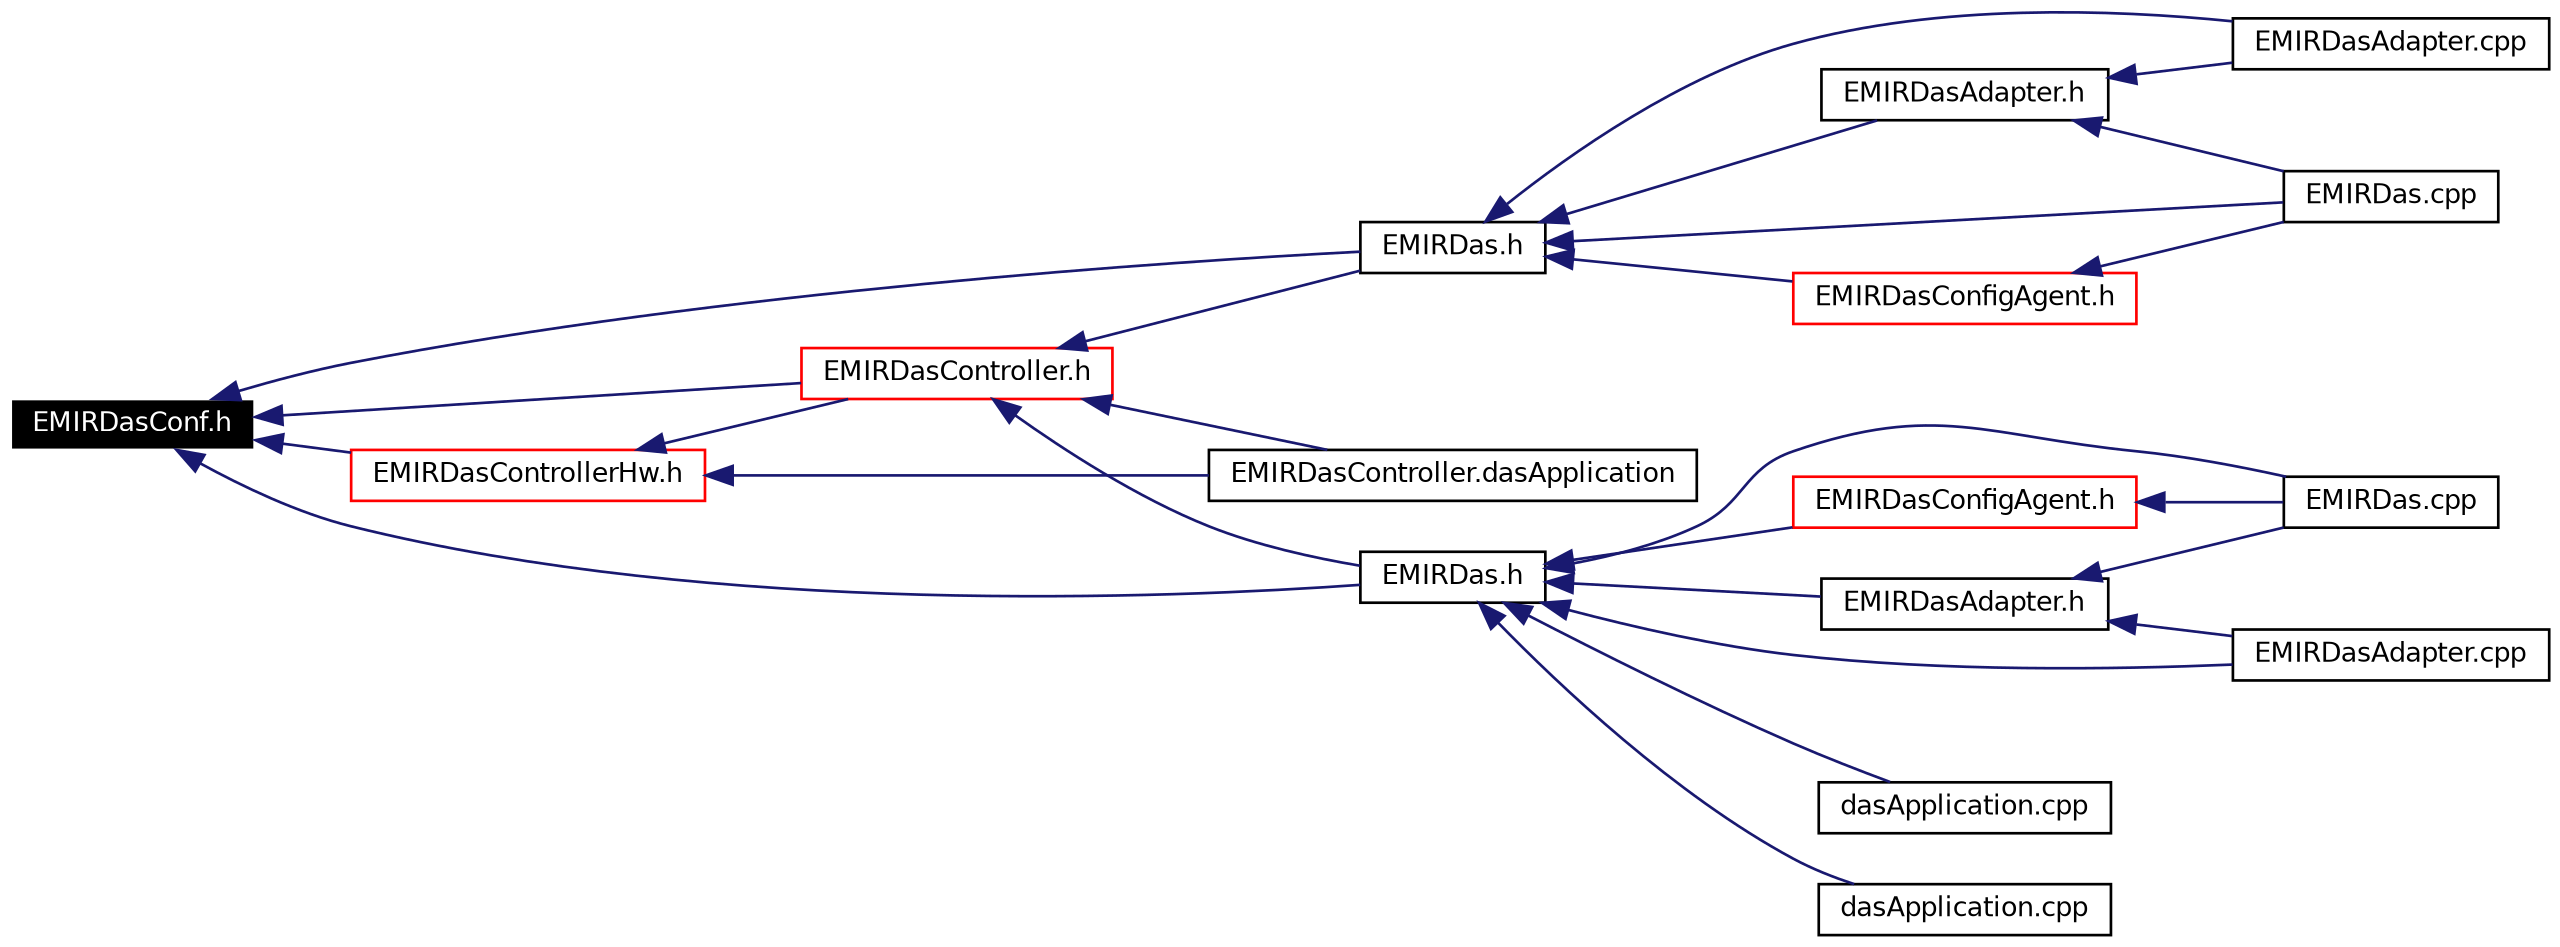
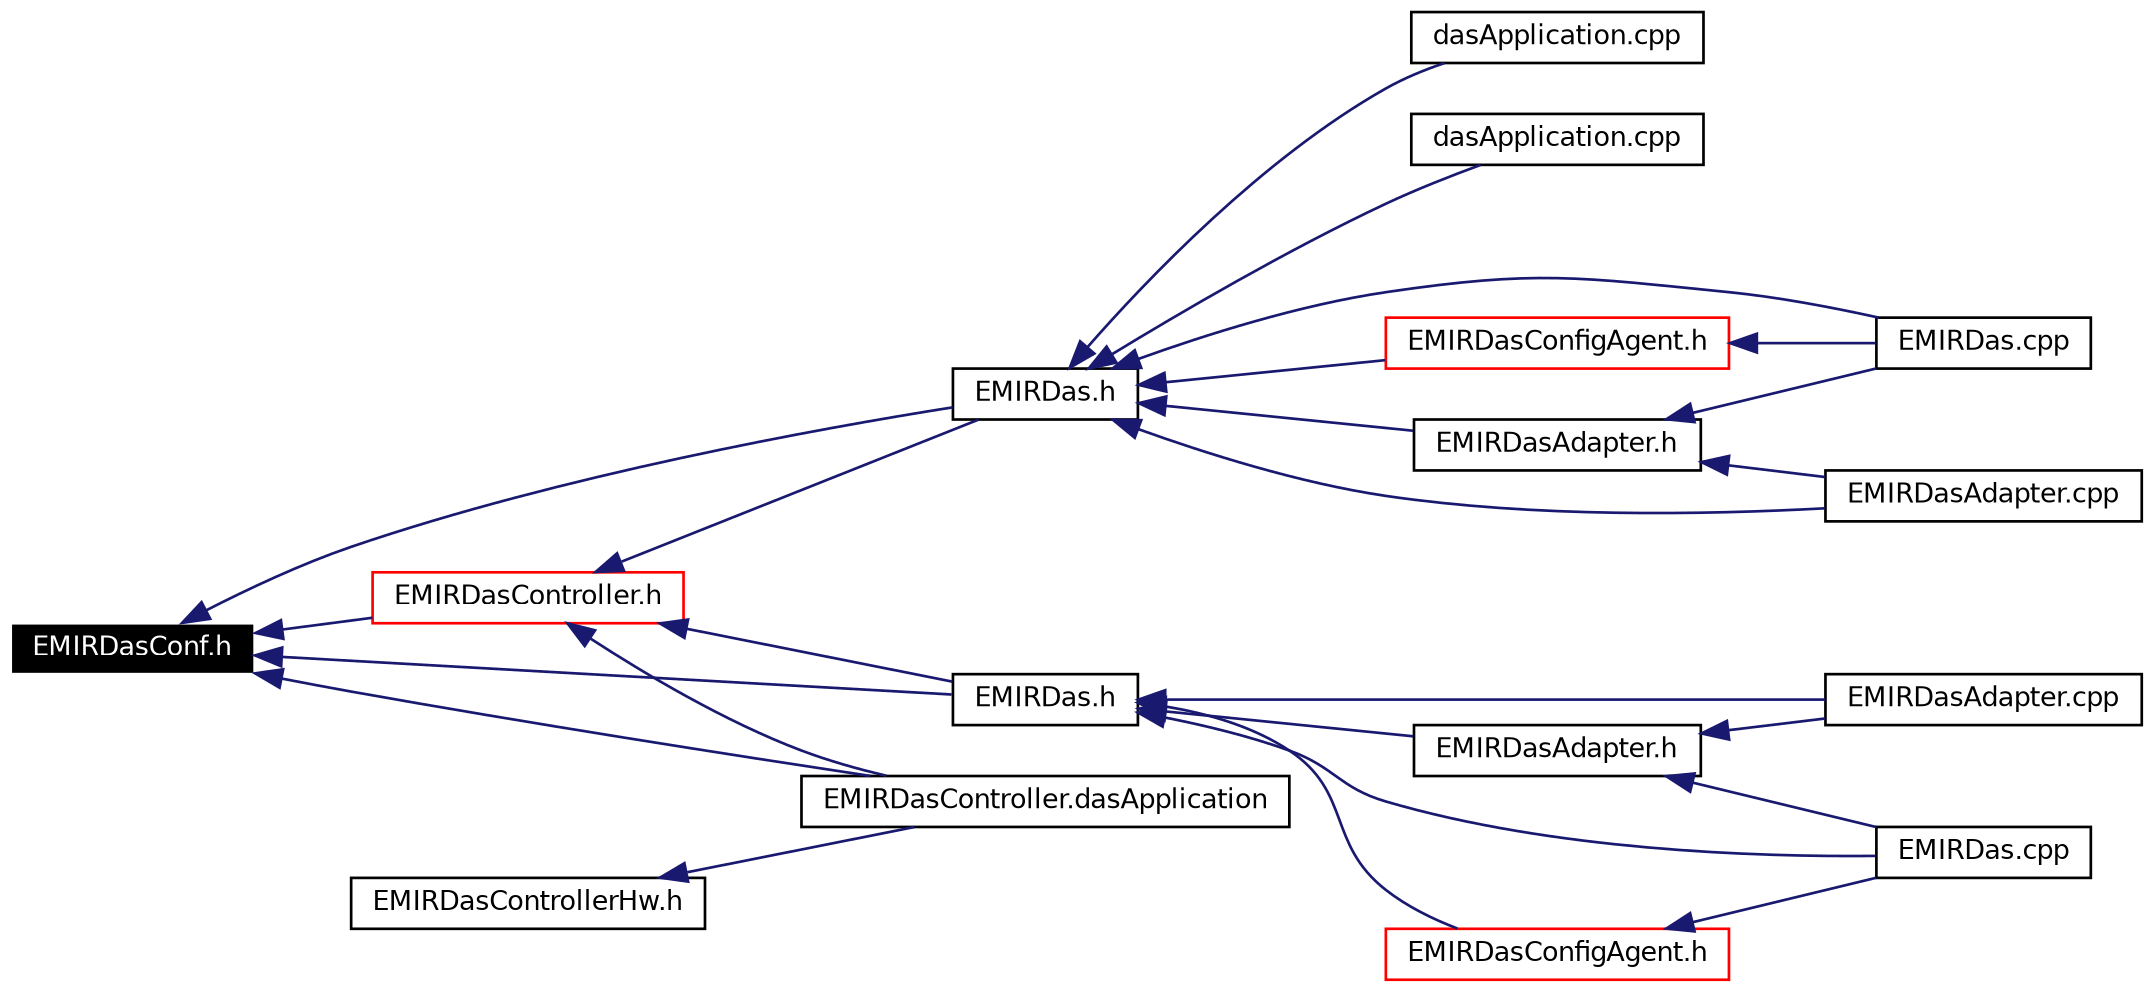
(756, 421) -> none
(317, 448) -> (576, 730)
(528, 475) -> (528, 903)
